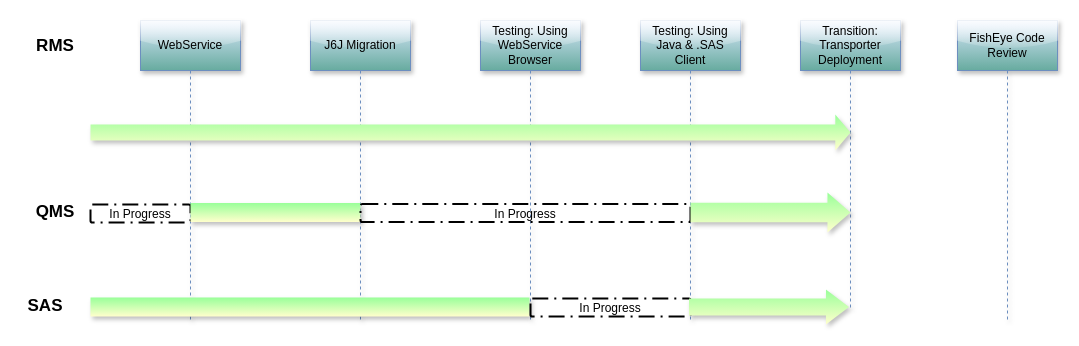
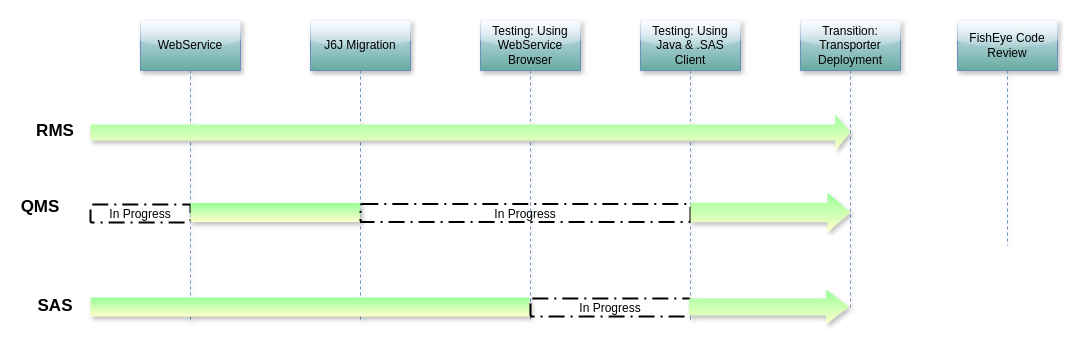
(56, 47) -> (56, 132)
(1008, 171) -> (1008, 133)
(56, 212) -> (41, 207)
(46, 307) -> (56, 307)
